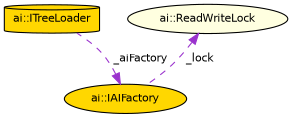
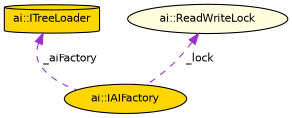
(100, 51) -> (48, 73)
